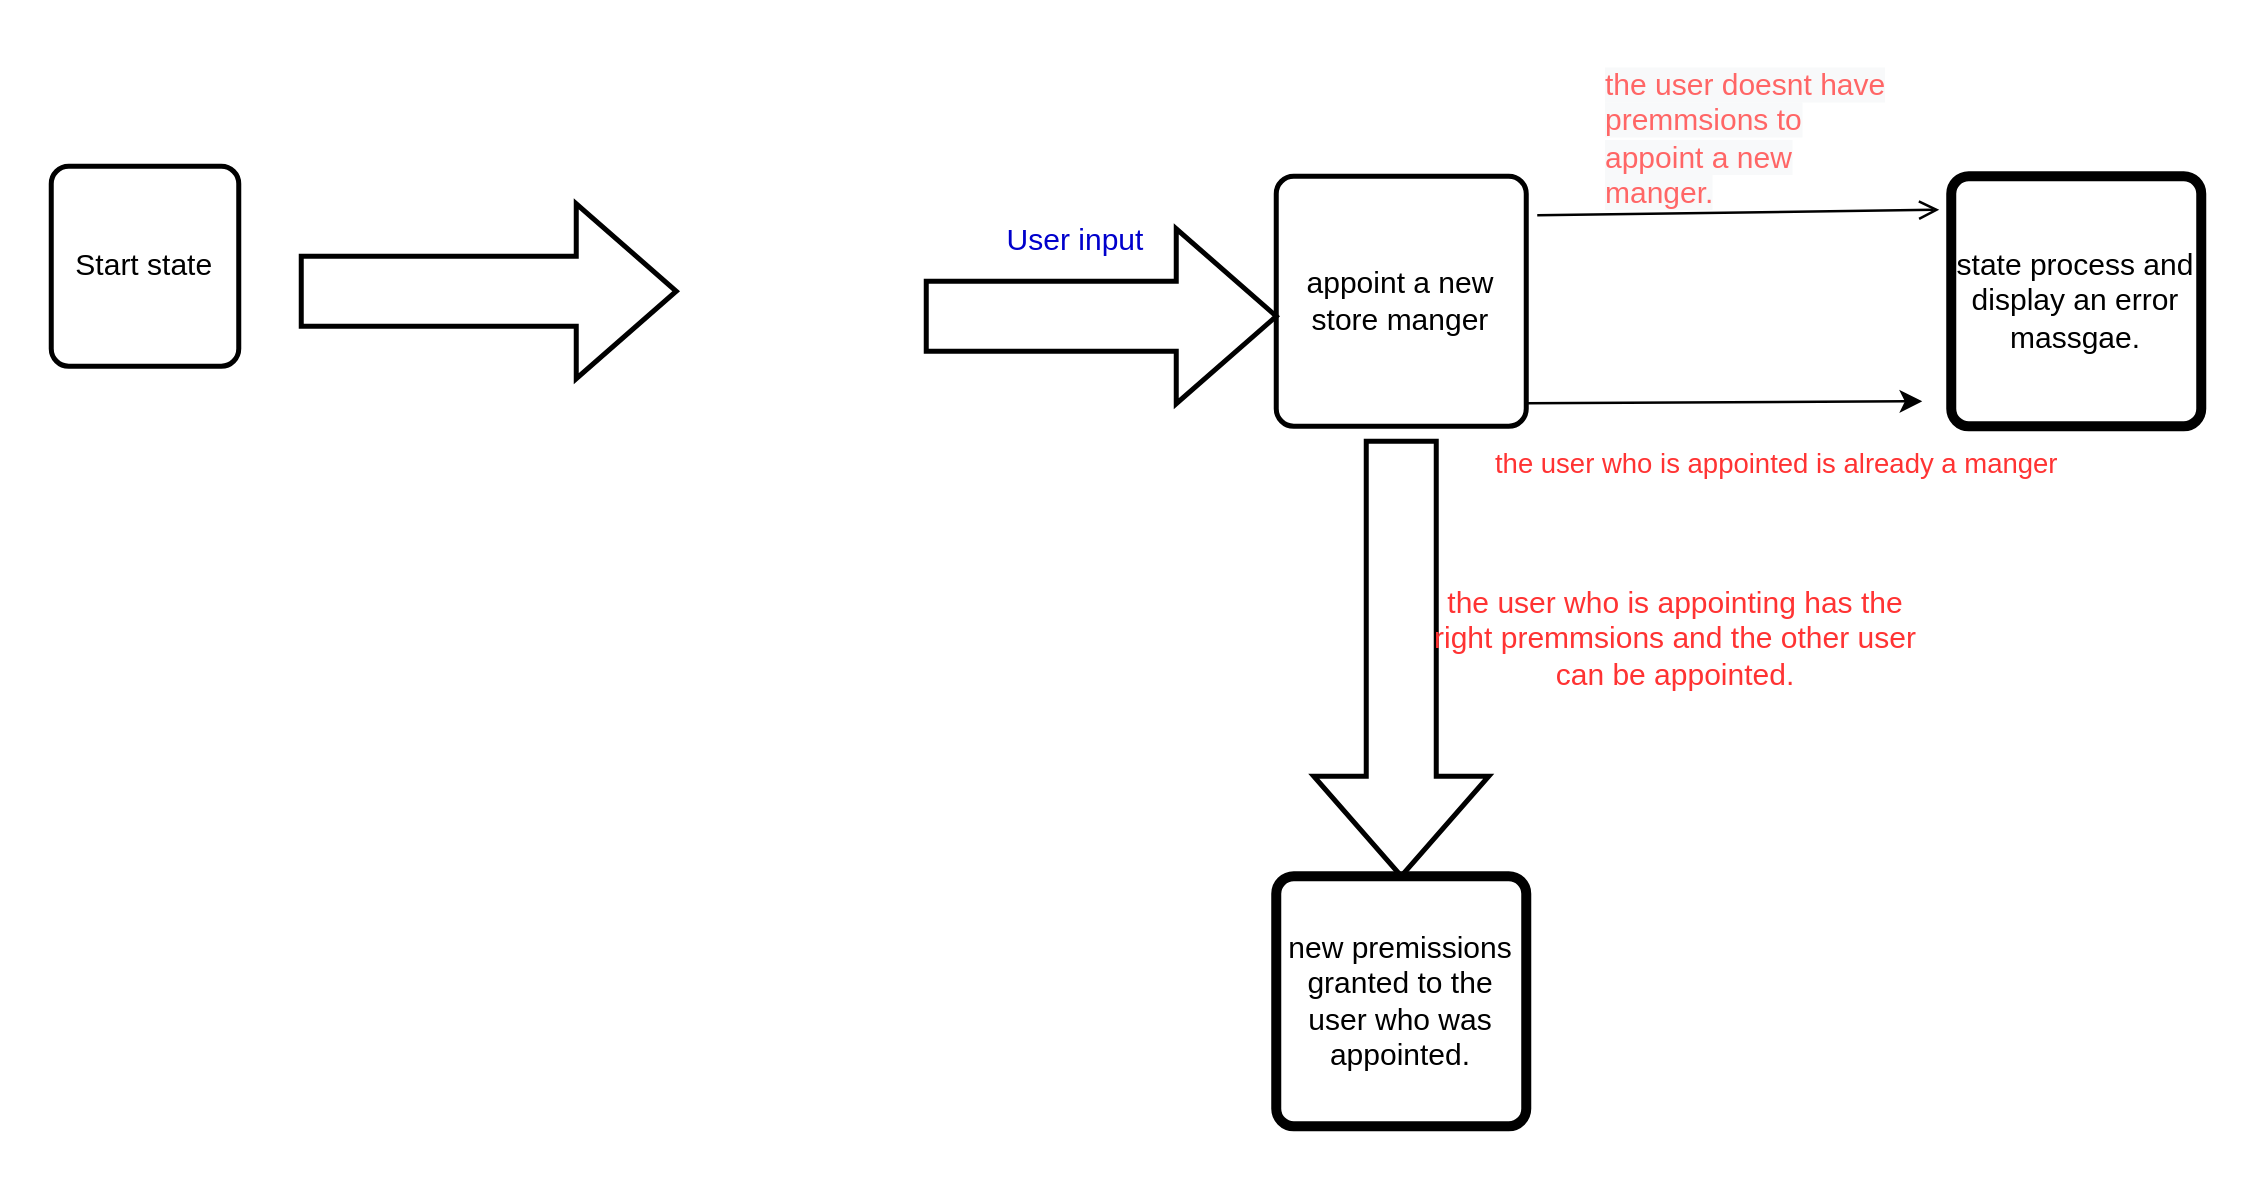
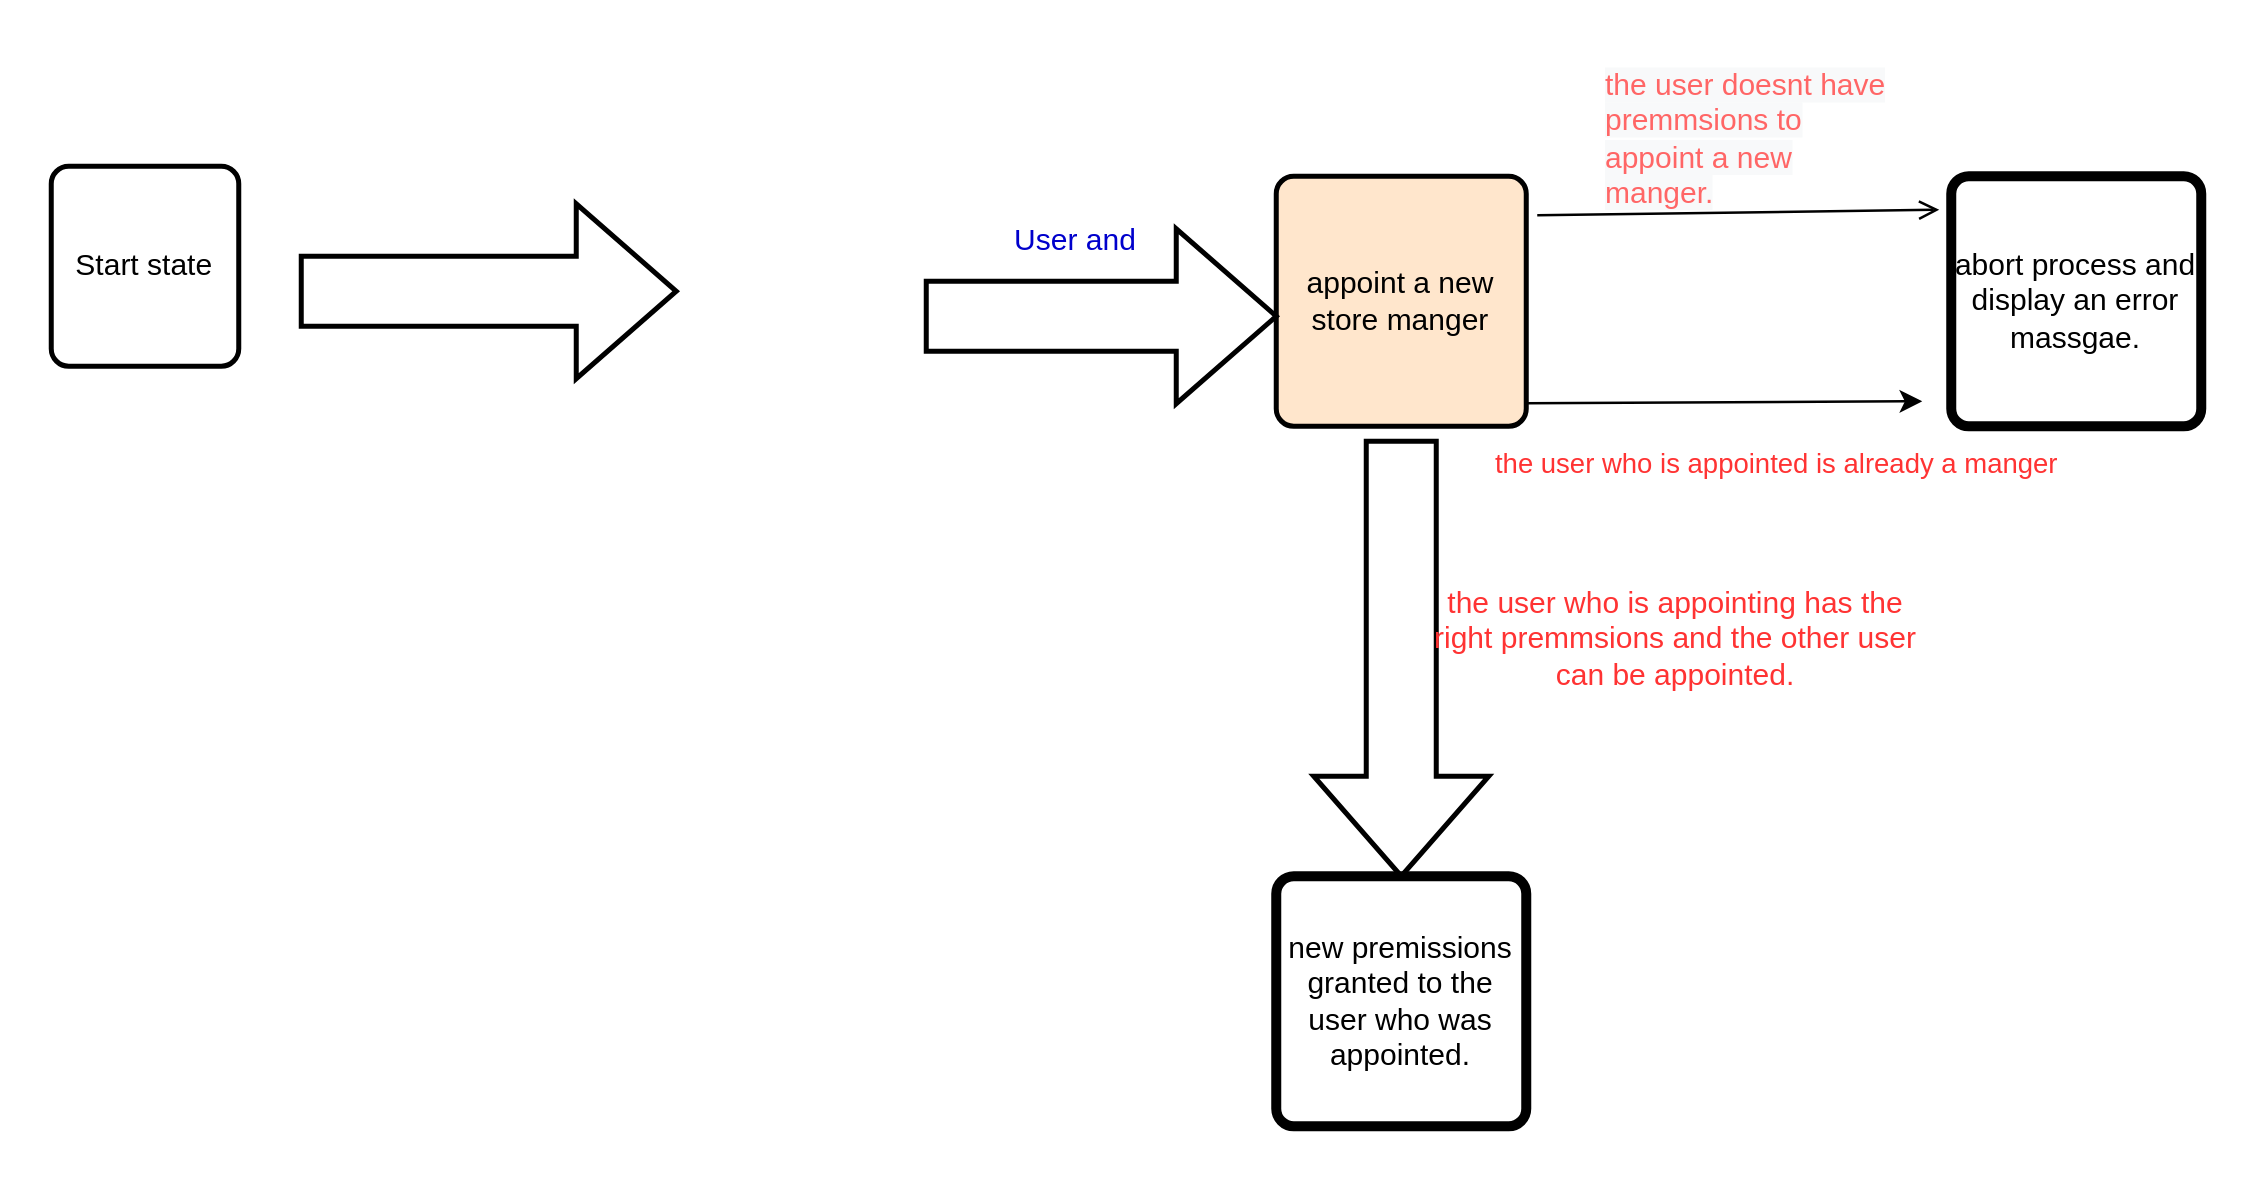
(1076, 241) -> (1076, 241)
(1401, 301) -> (1401, 301)
(2076, 301) -> (2076, 301)
